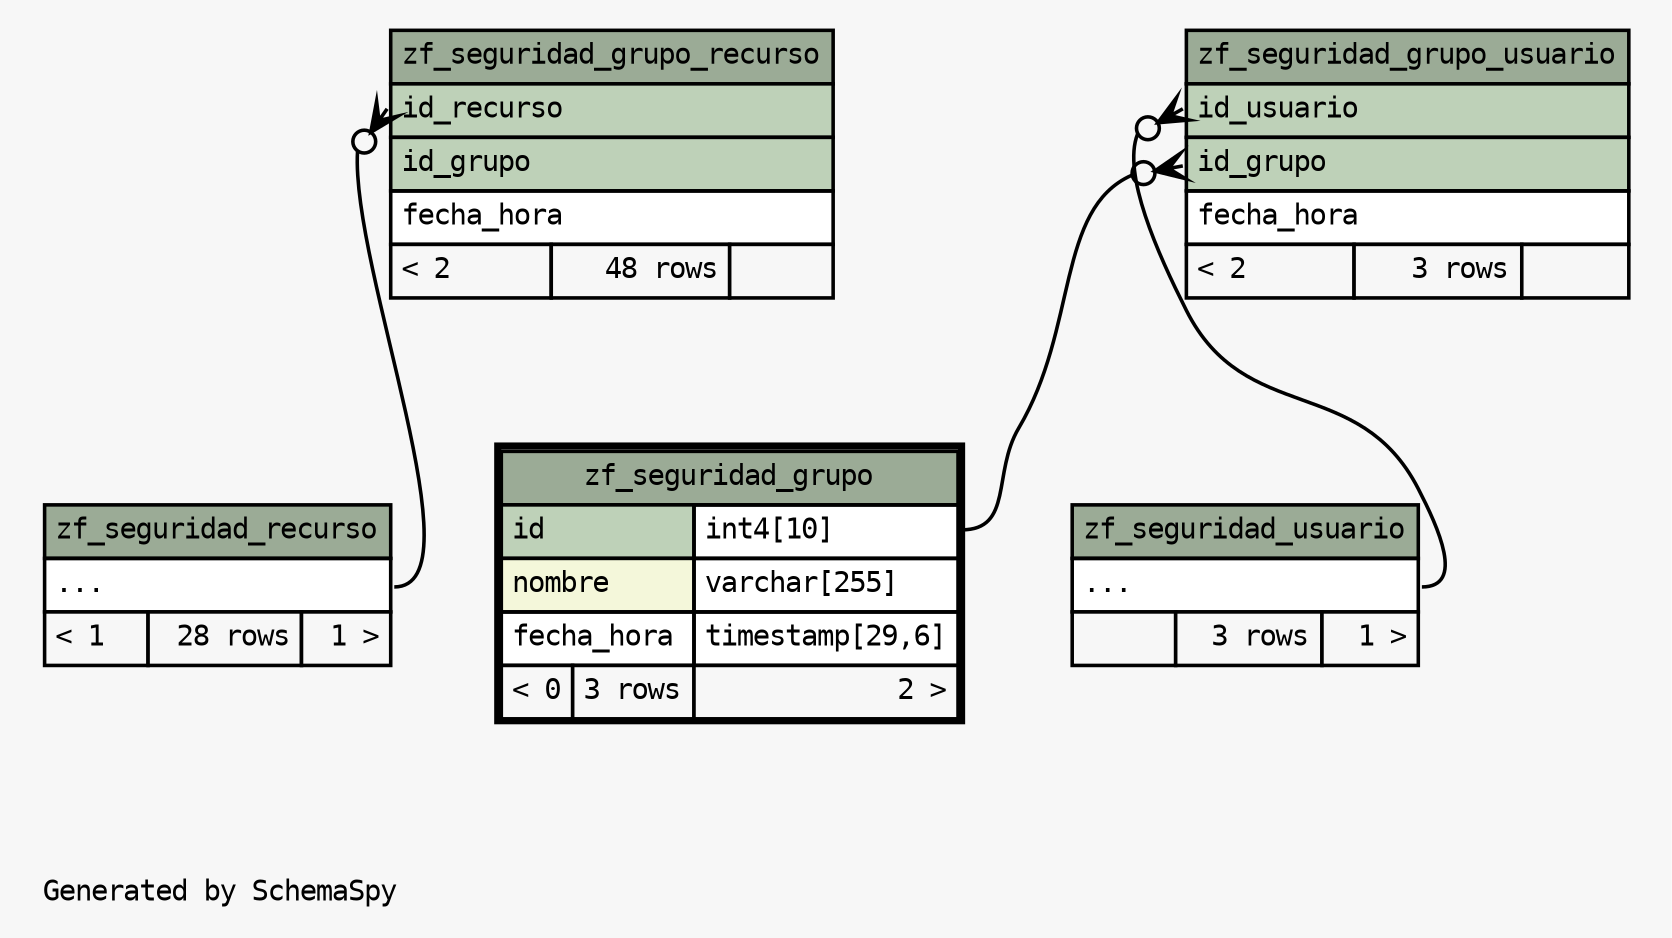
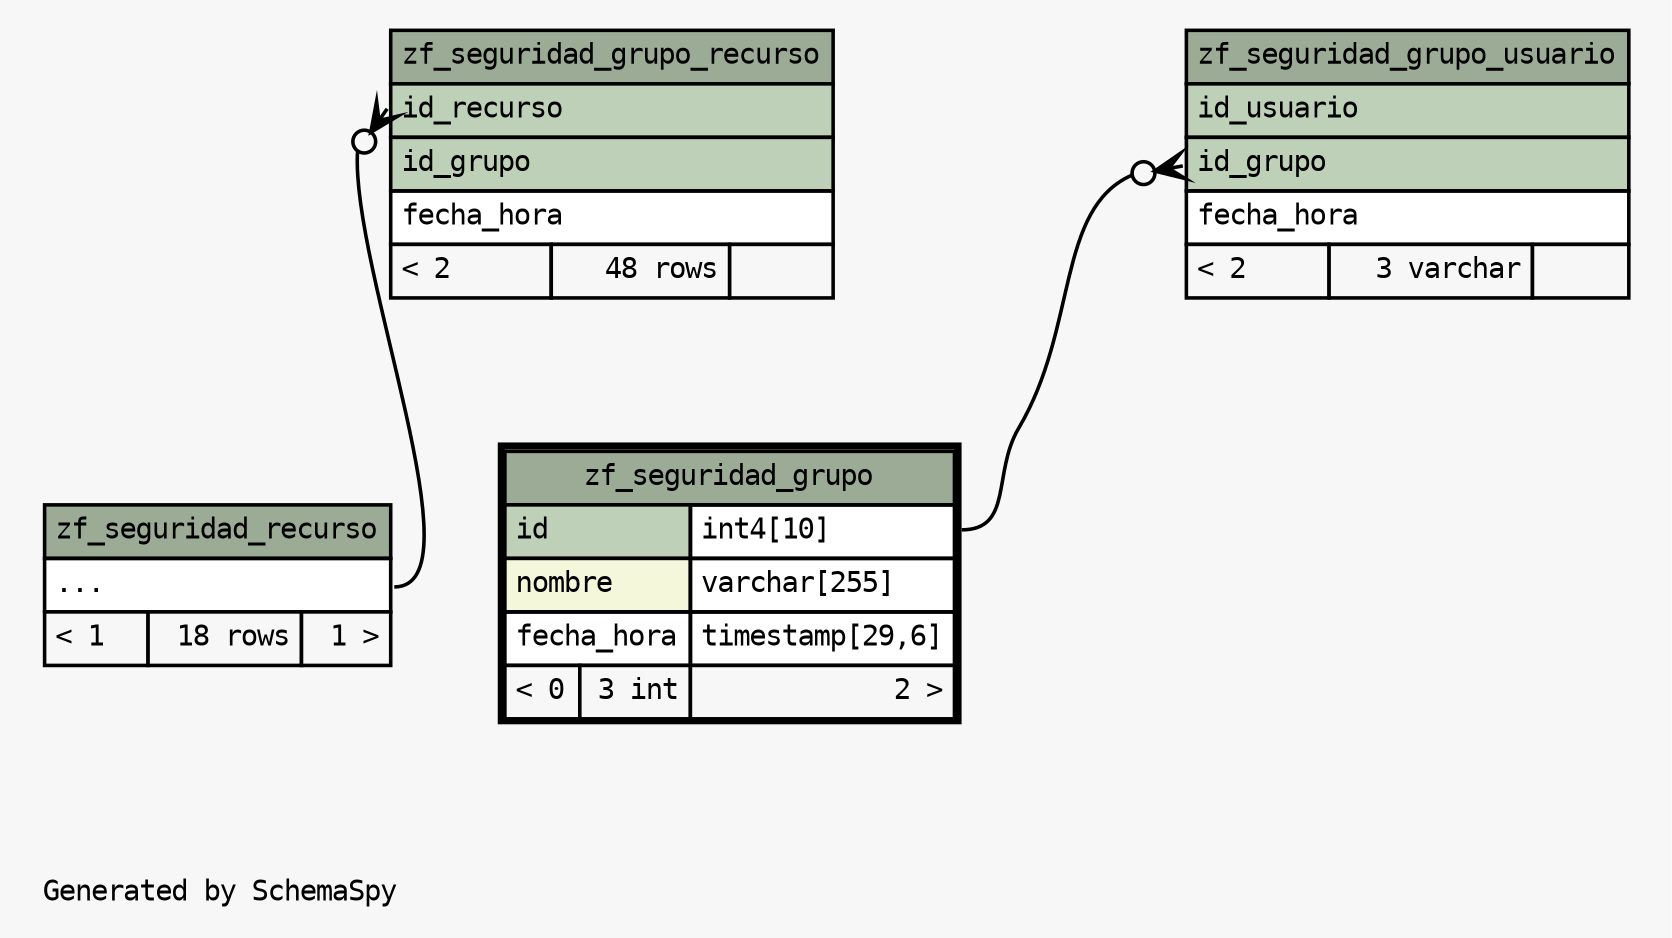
(1461, 269) -> (1449, 269)
(1243, 583) -> none
(234, 637) -> (234, 637)
(633, 690) -> (639, 690)
